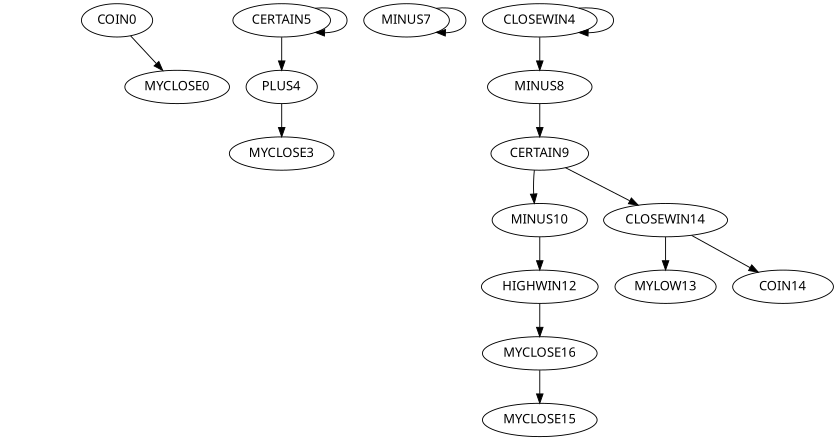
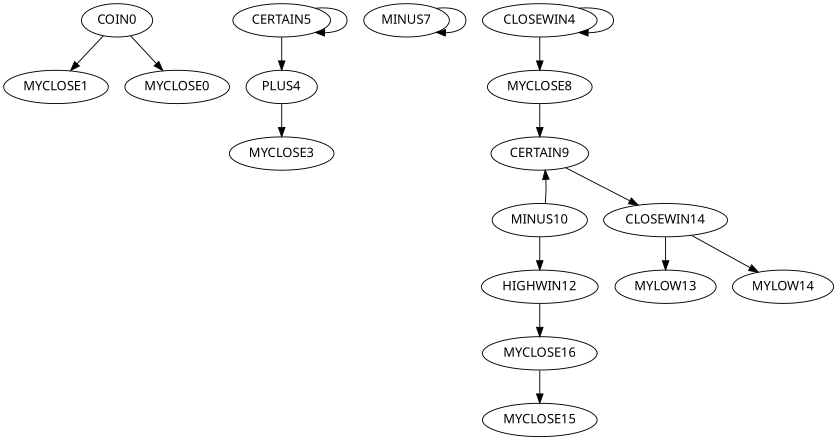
none -> (56, 87)
(540, 87) -> (540, 87)
(534, 182) -> (546, 191)
(783, 287) -> (783, 287)
